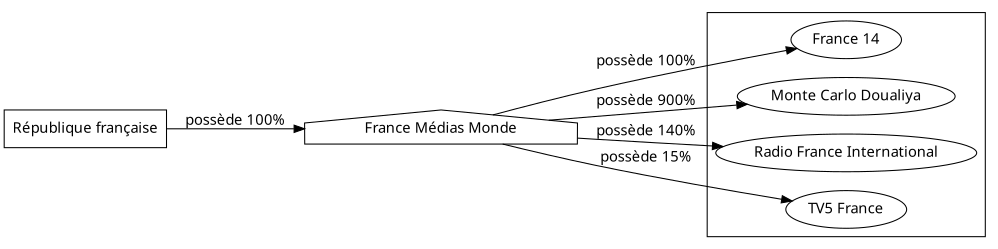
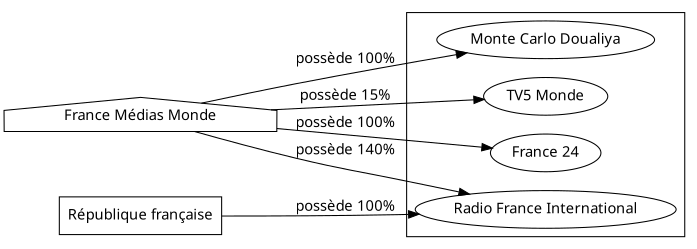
(846, 40) -> (546, 153)
(646, 101) -> (346, 59)
(230, 129) -> (315, 216)
(846, 209) -> (546, 96)
